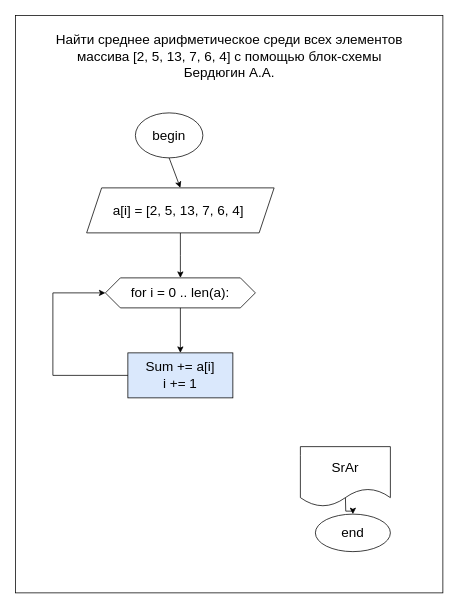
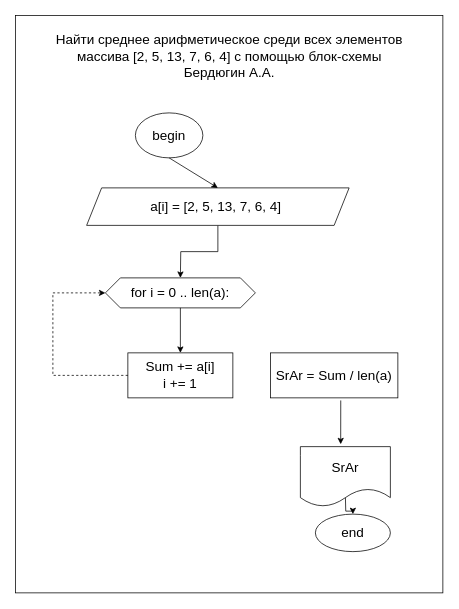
(180, 210) -> (218, 207)
(53, 349) -> (53, 349)
(180, 375) -> (180, 375)
none -> (334, 375)
none -> (341, 419)
